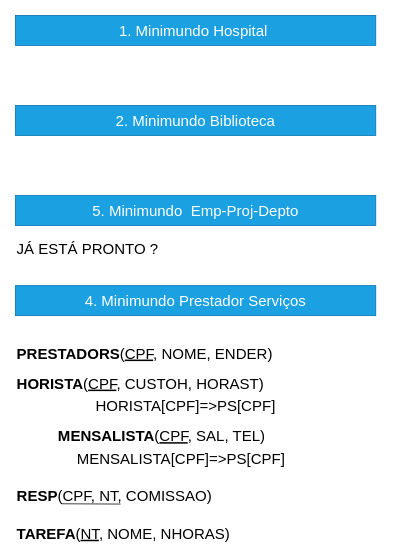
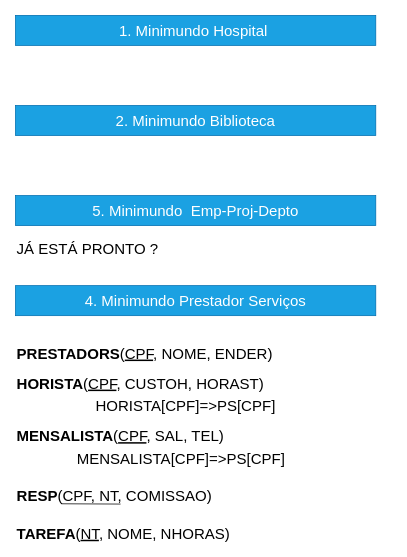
(173, 435) -> (132, 435)
